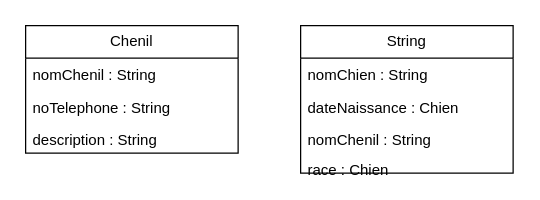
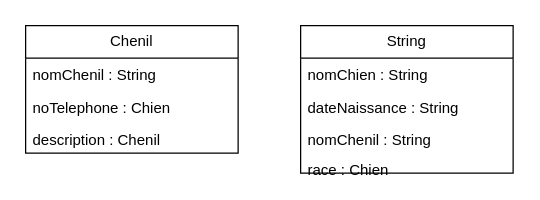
(107, 108) -> (103, 108)
(387, 108) -> (391, 108)
(105, 141) -> (103, 141)
